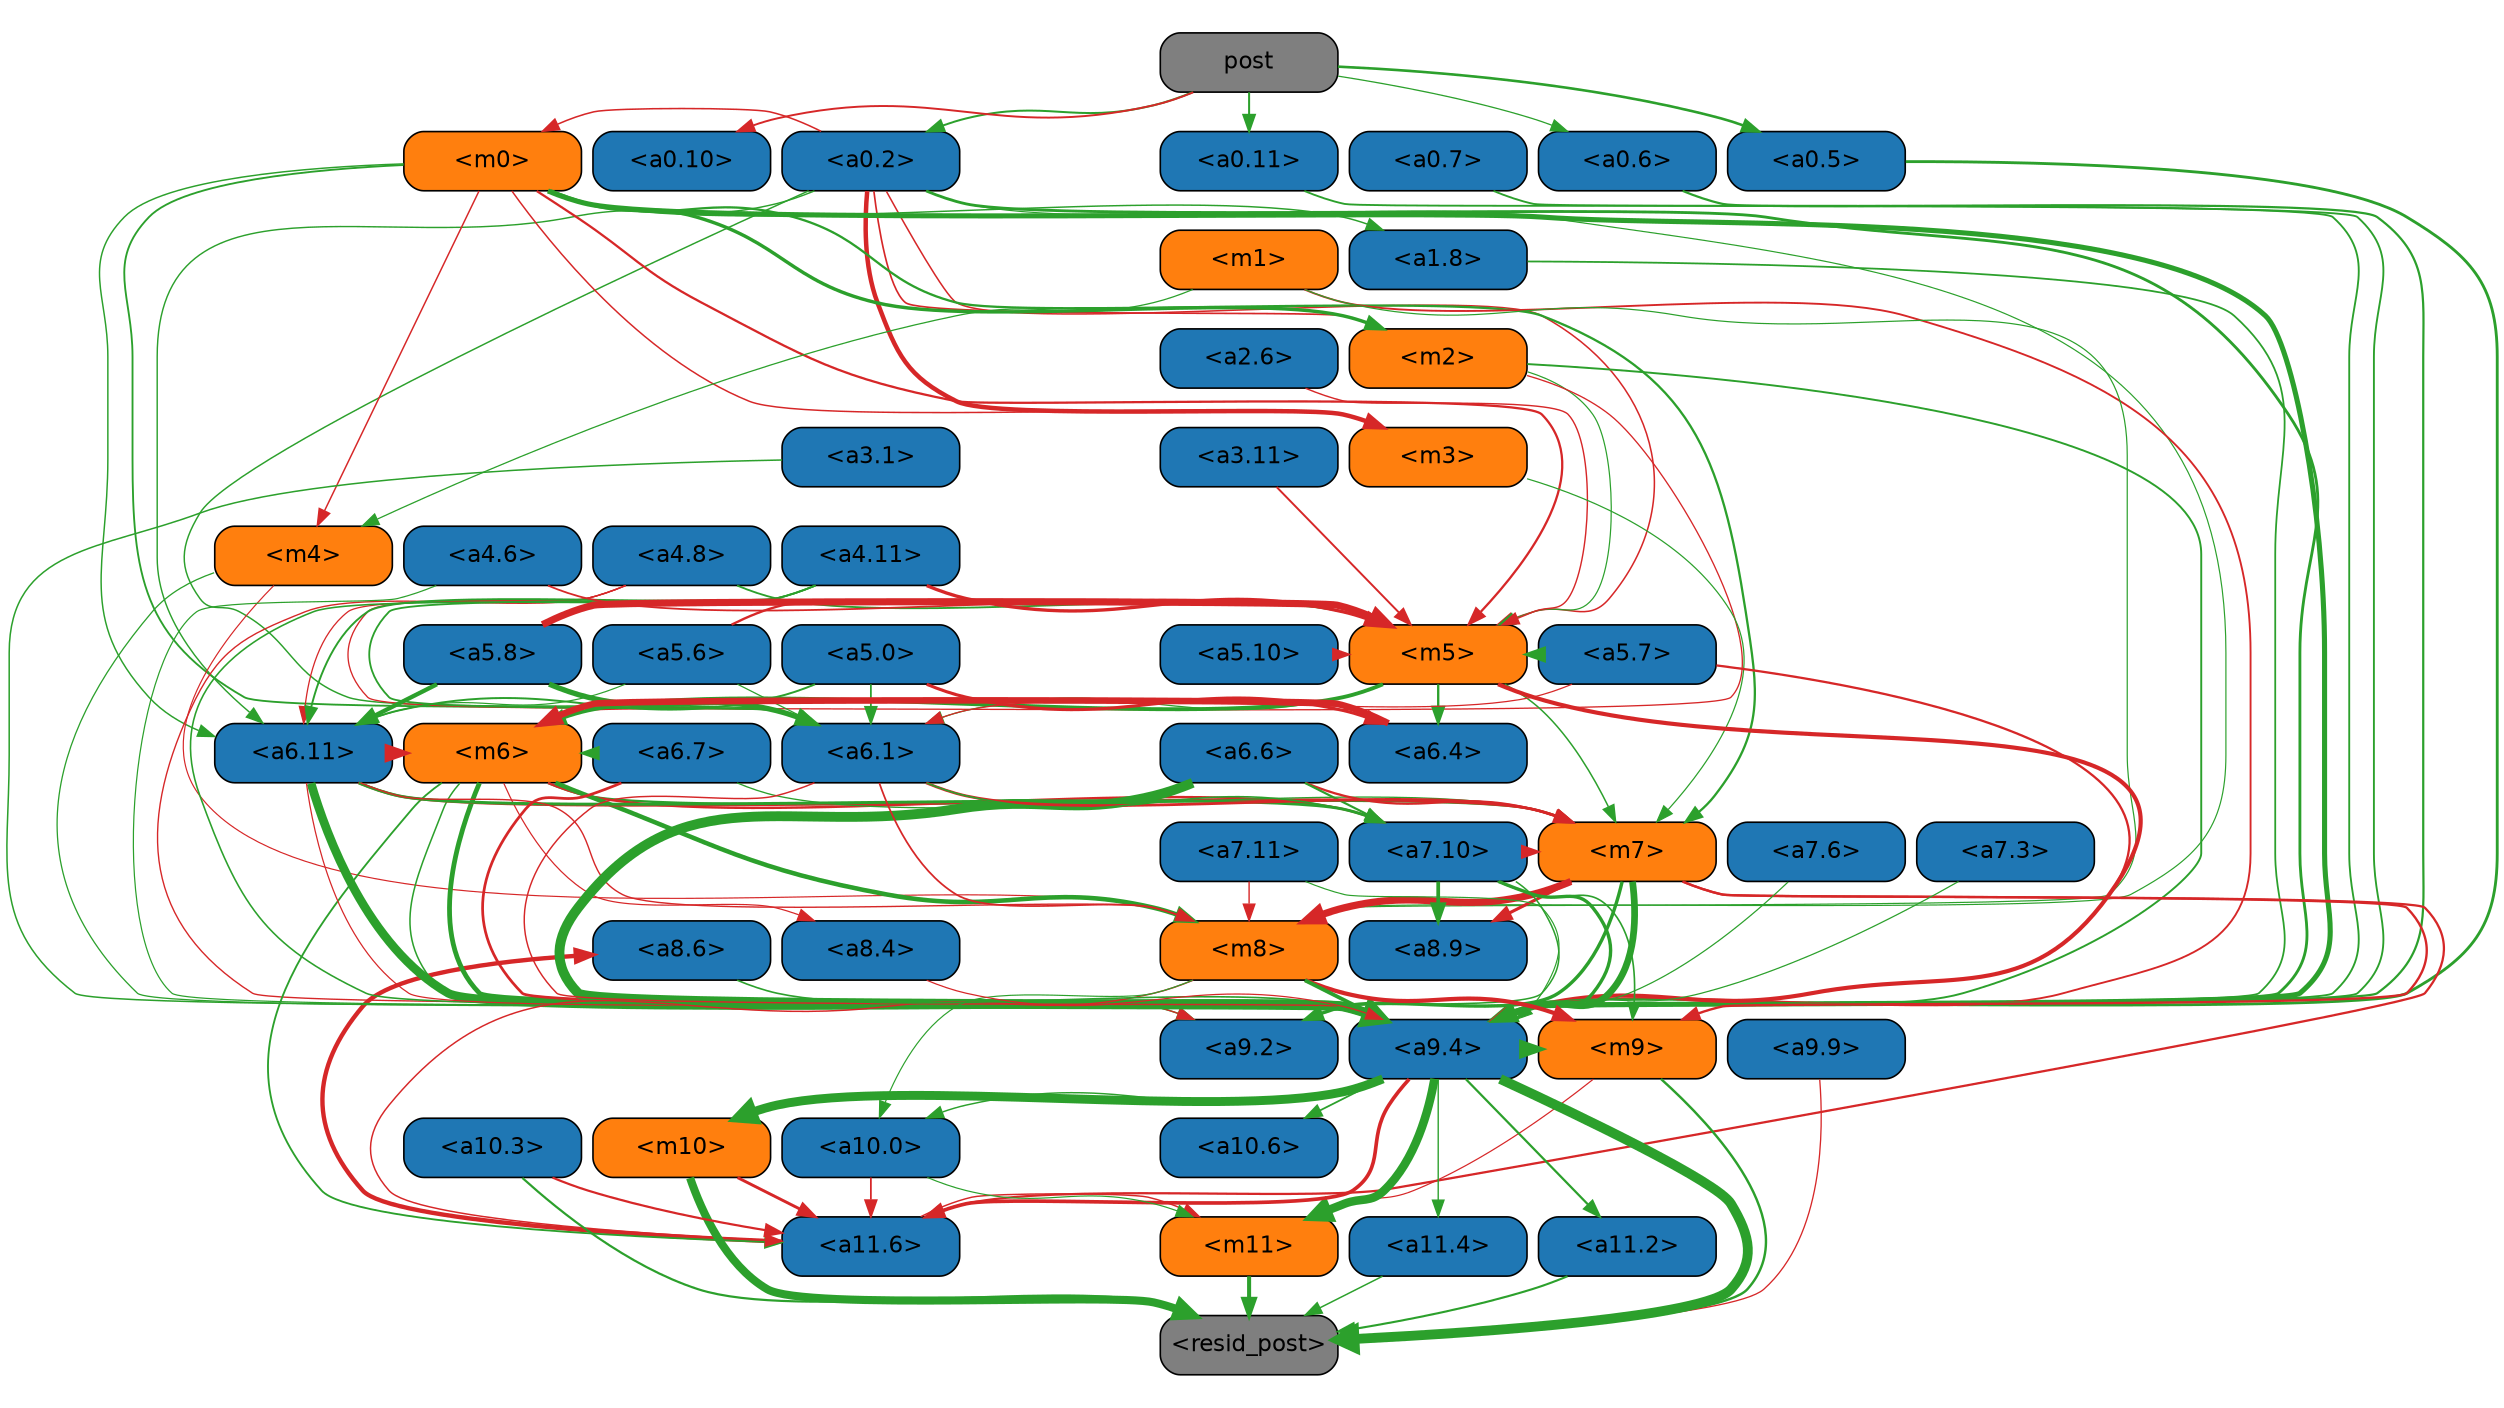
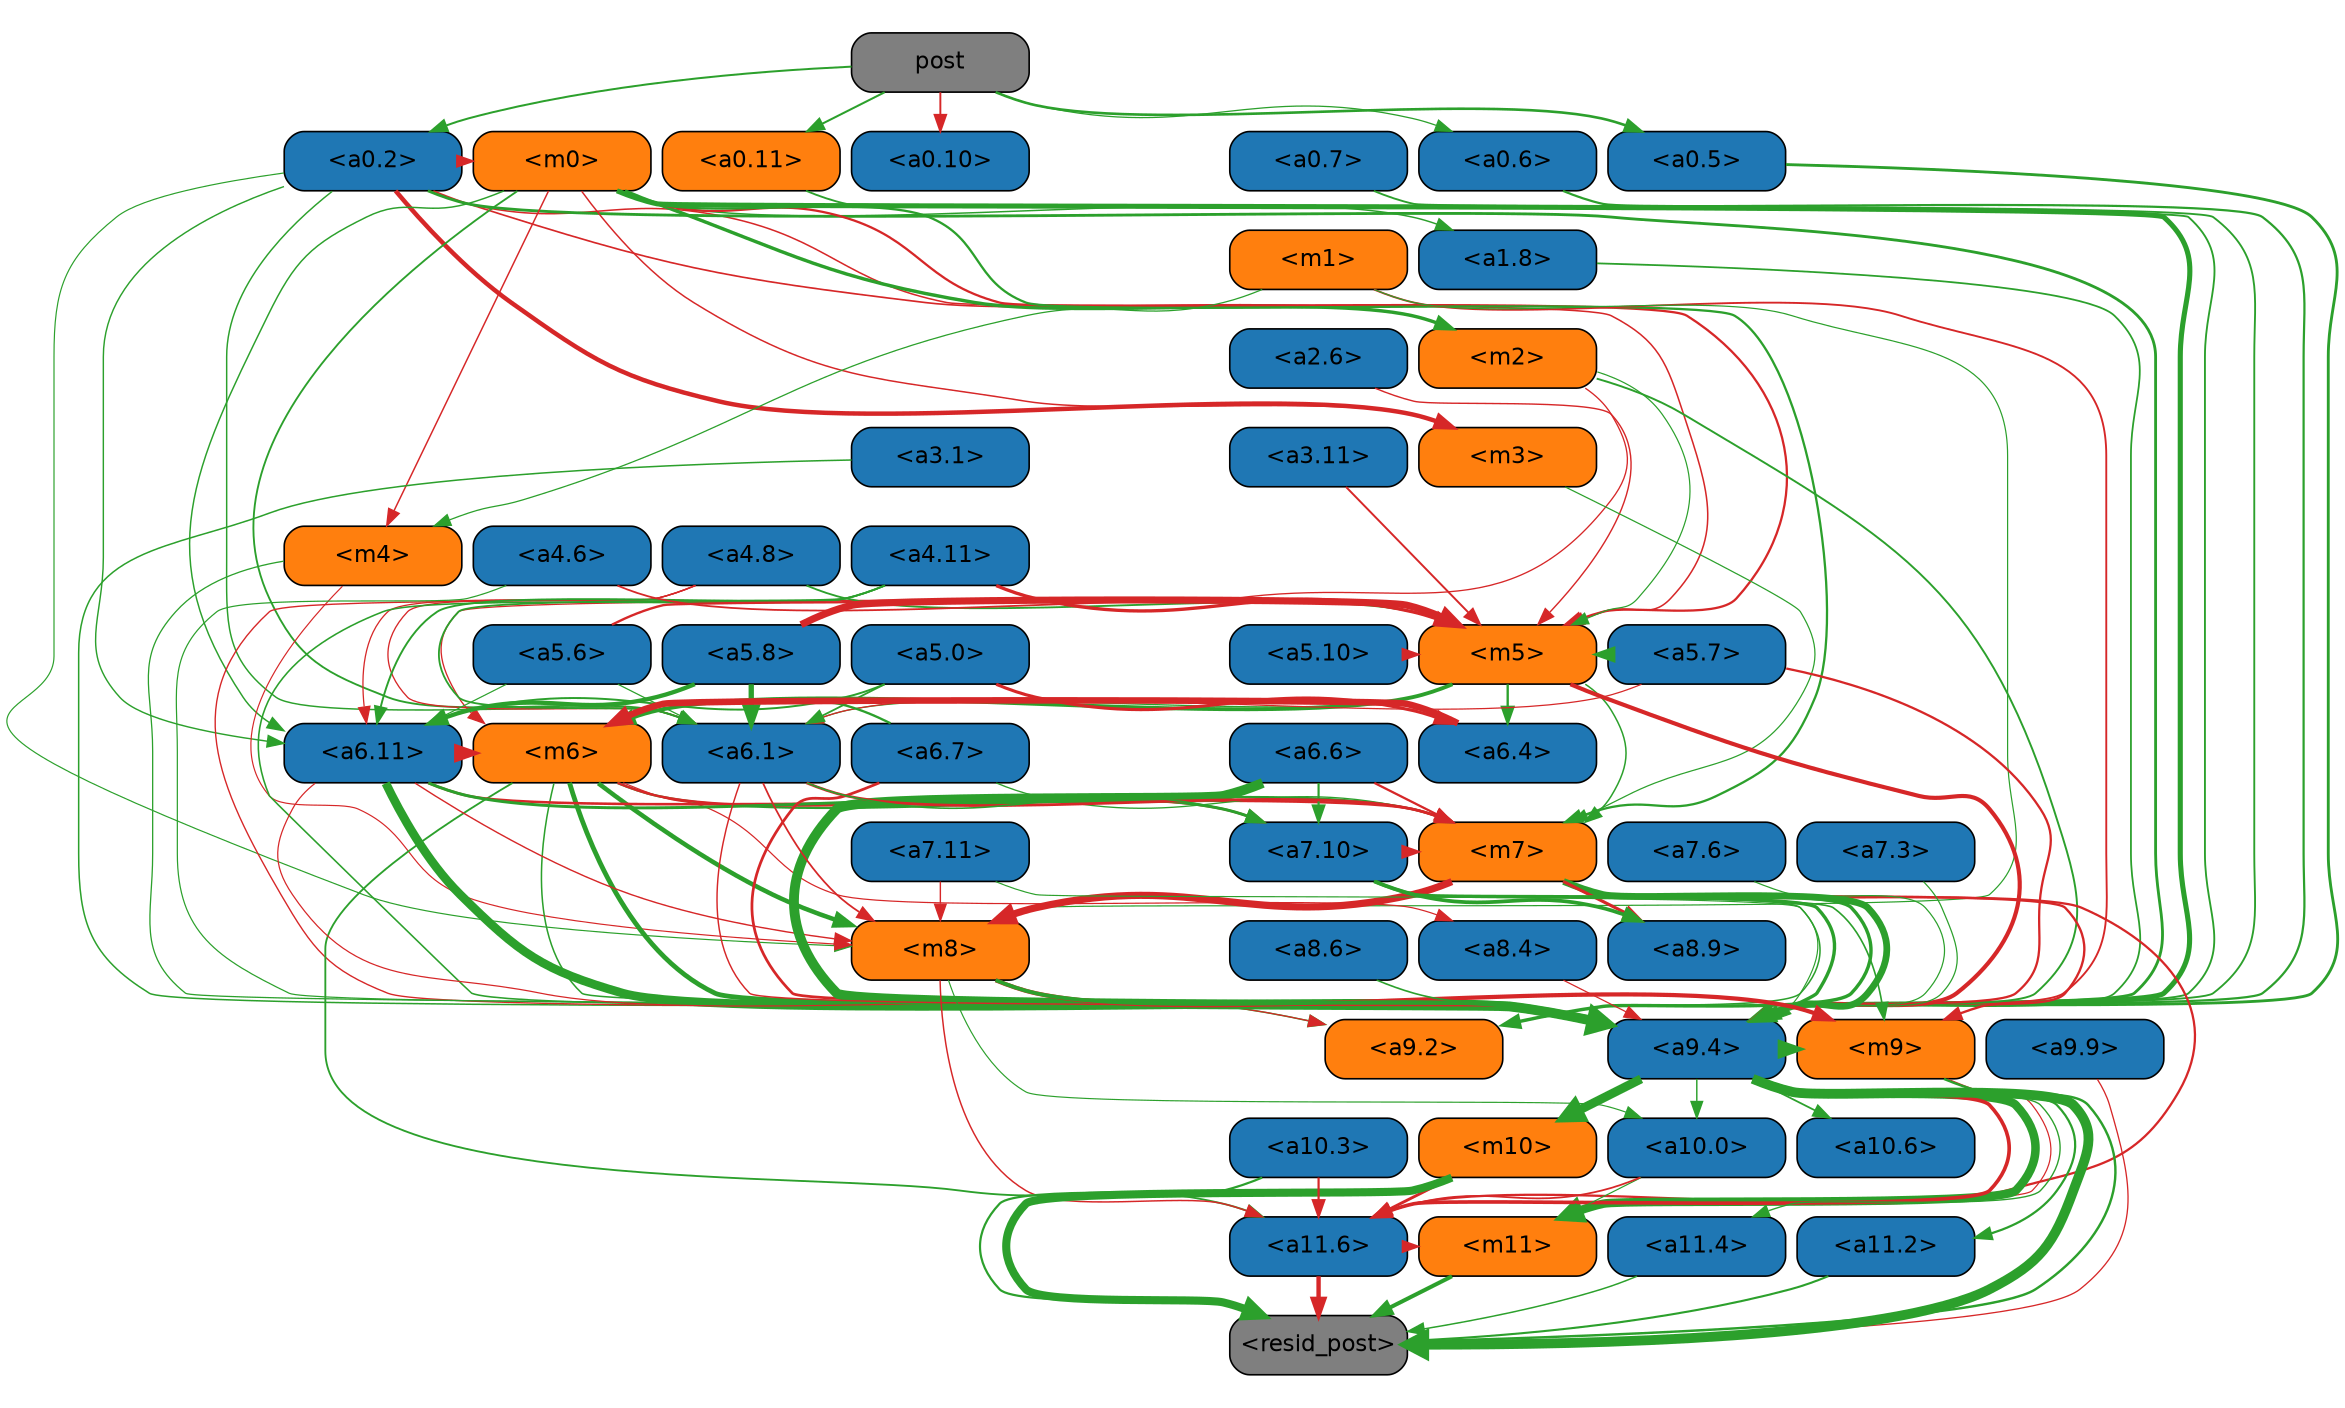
(1249, 161) -> (751, 161)
(1249, 1049) -> (1414, 1049)
(362, 1189) -> (1319, 1287)
